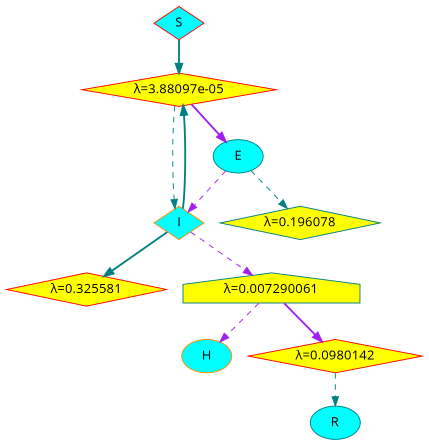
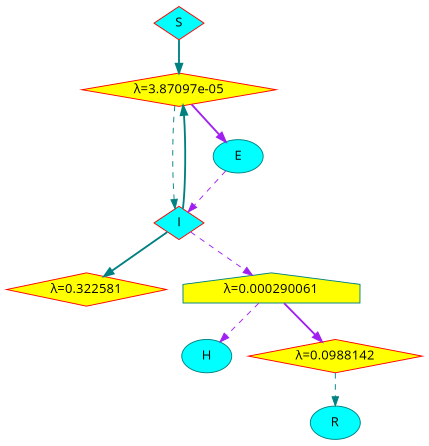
(179, 90) -> (179, 90)
(179, 223) -> (179, 223)
(300, 223) -> none
(86, 290) -> (86, 290)
(271, 290) -> (271, 290)
(207, 356) -> (207, 356)
(335, 356) -> (335, 356)
